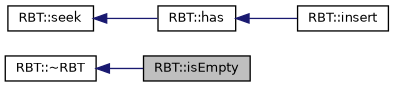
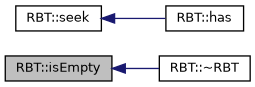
(343, 18) -> none
(126, 68) -> (142, 68)
